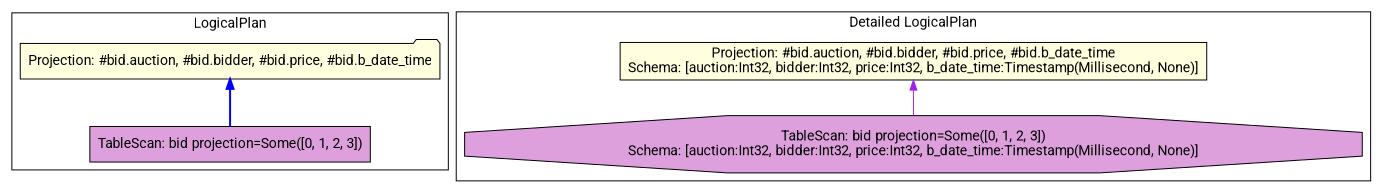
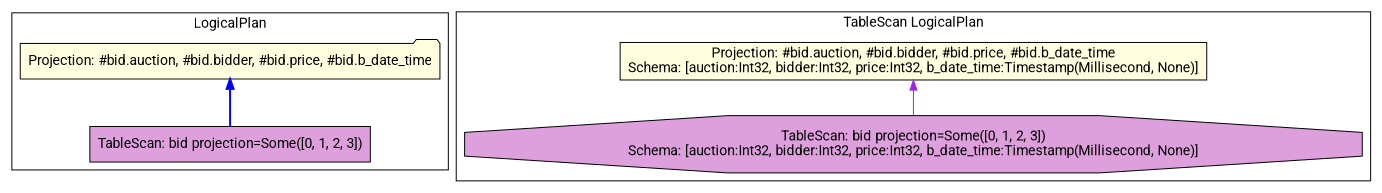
(913, 23) -> (913, 23)
